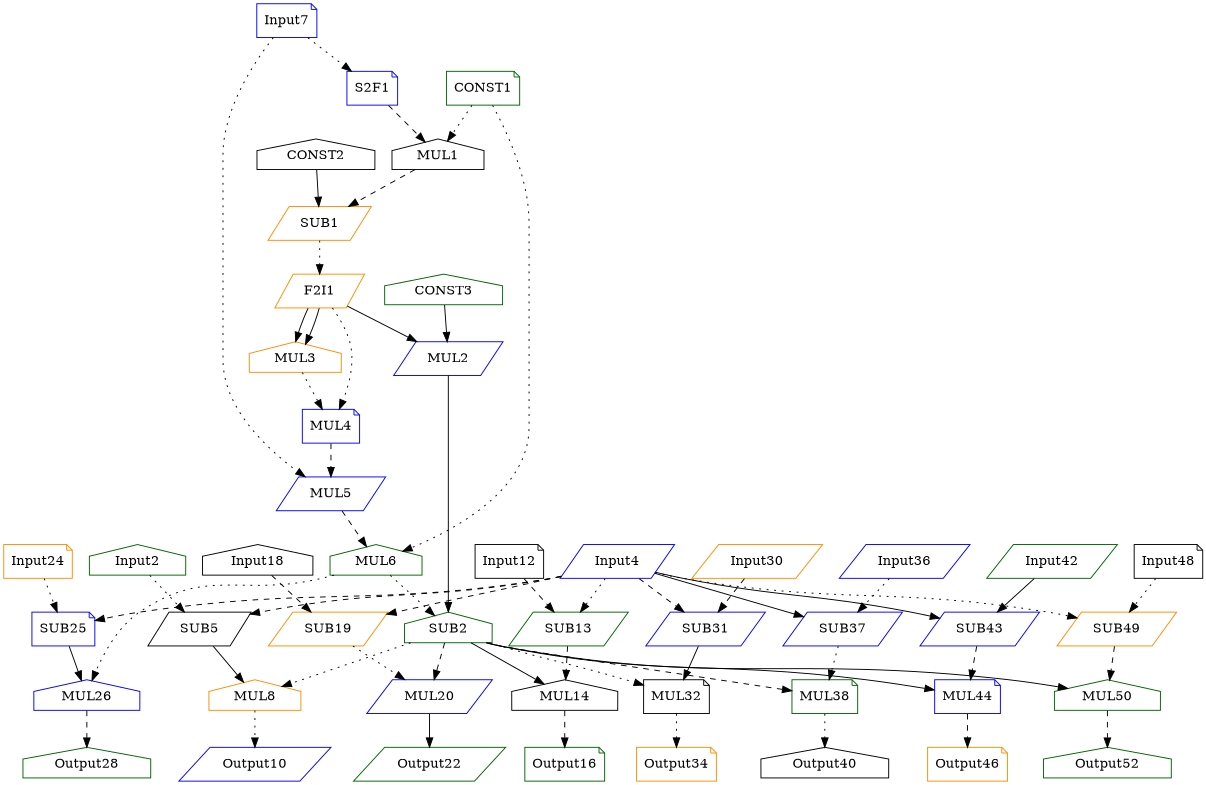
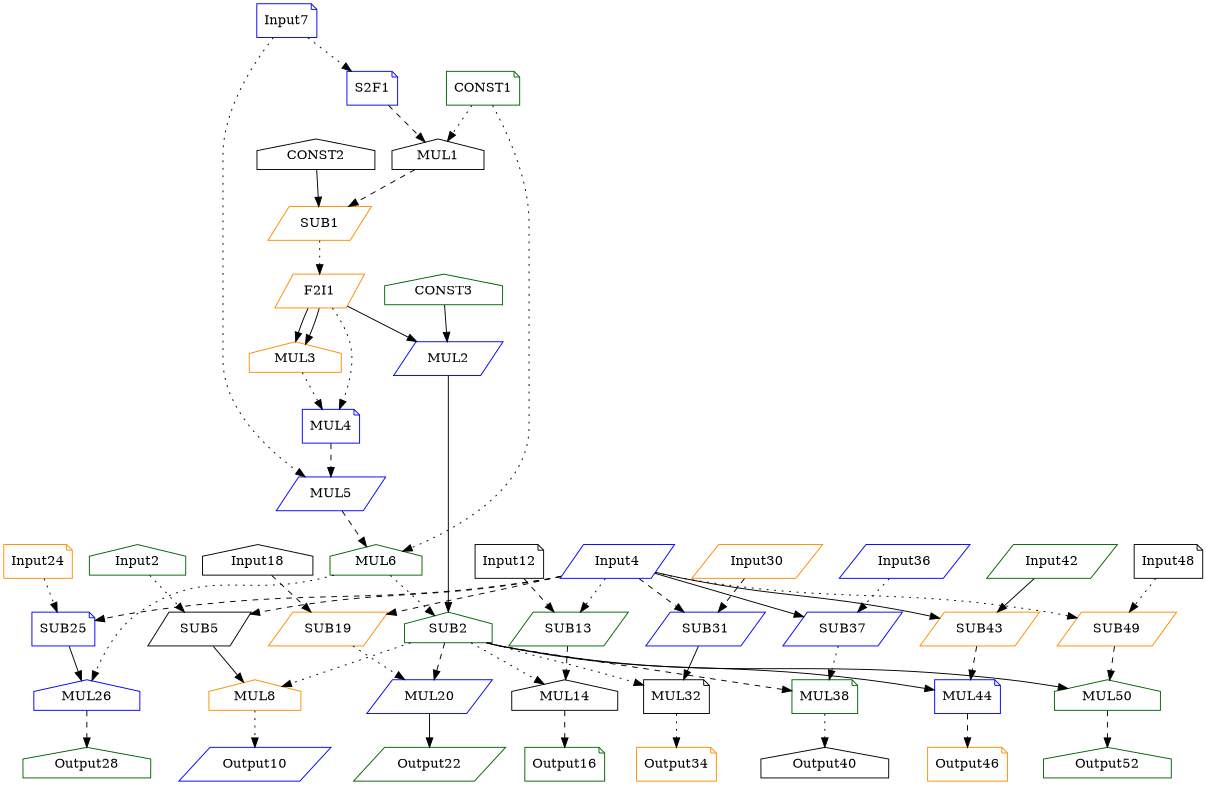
(980, 629) -> (980, 629)
(503, 661) -> (503, 661)
